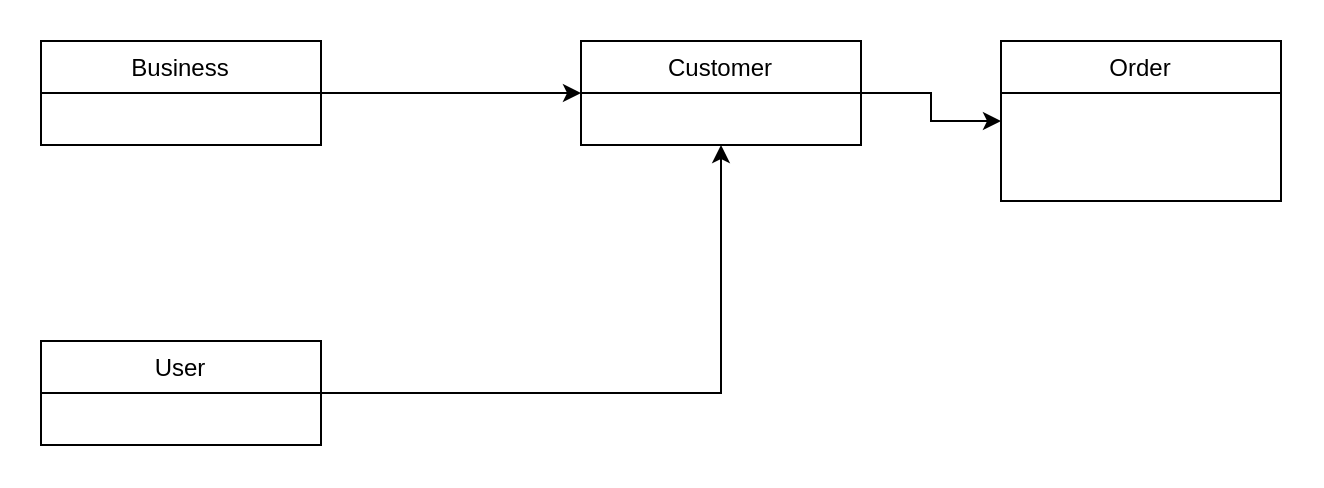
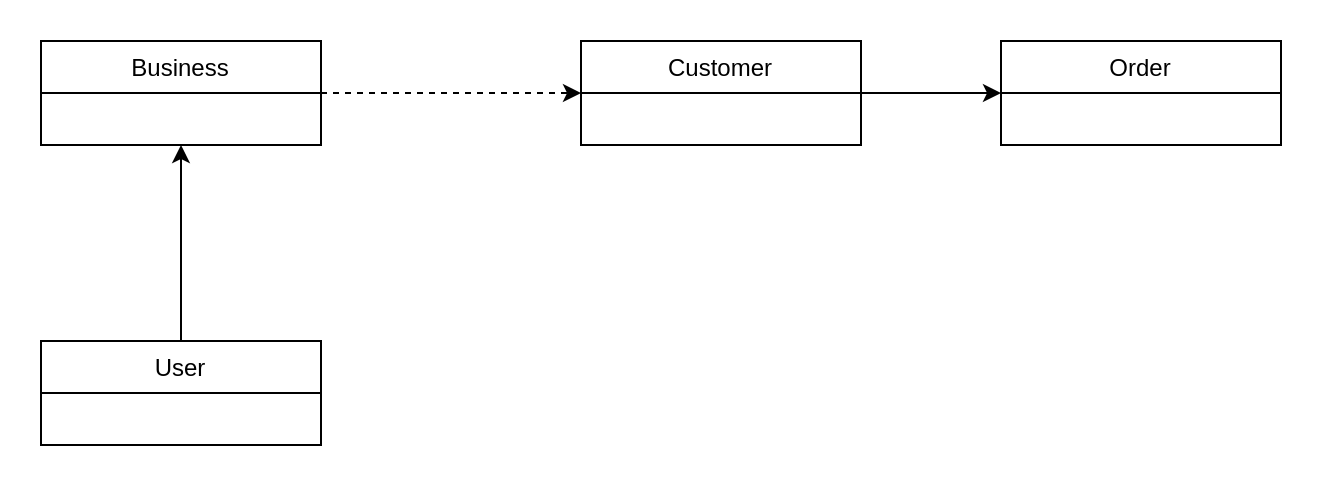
(442, 93) -> (442, 93)
(1141, 121) -> (1141, 93)
(640, 393) -> (181, 248)
